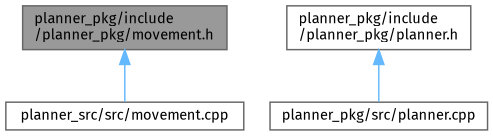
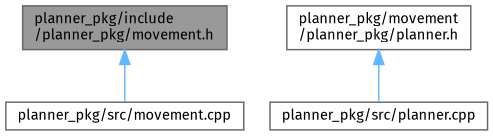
(379, 28) -> (379, 28)
(125, 116) -> (125, 116)
